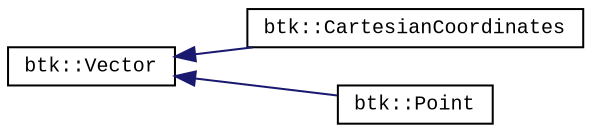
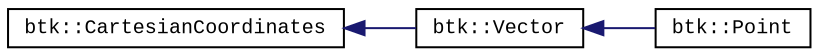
(224, 51) -> (390, 28)
